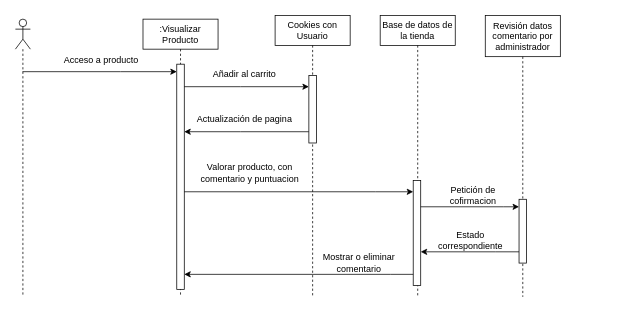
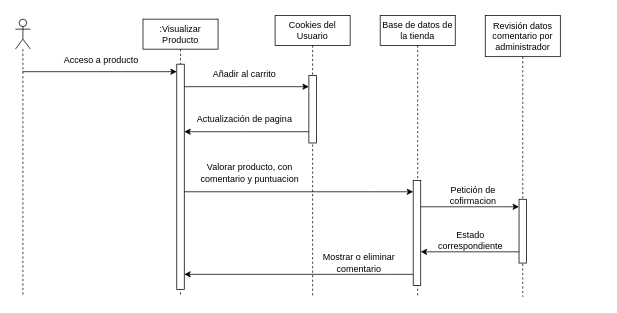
(312, 30) -> (312, 30)
